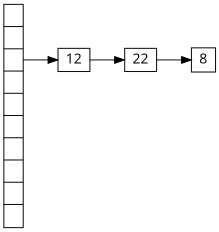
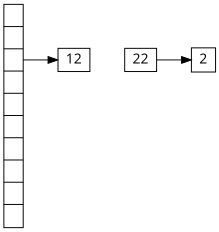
(102, 60) -> none
(203, 60) -> (203, 60)
